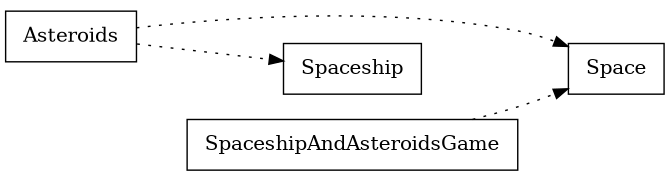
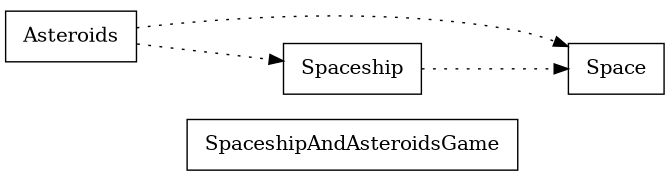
(514, 108) -> (488, 69)
